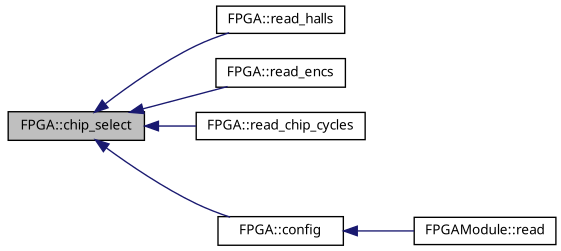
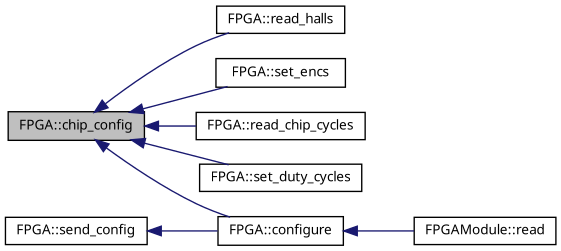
(281, 73) -> (281, 73)
(76, 126) -> (76, 126)
none -> (281, 178)
none -> (76, 231)
(281, 231) -> (281, 231)
